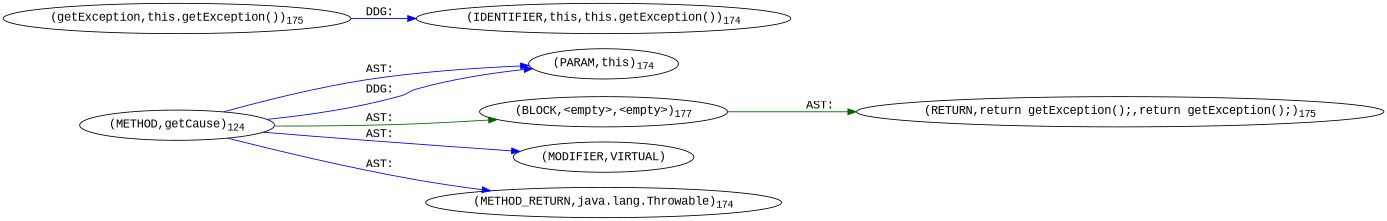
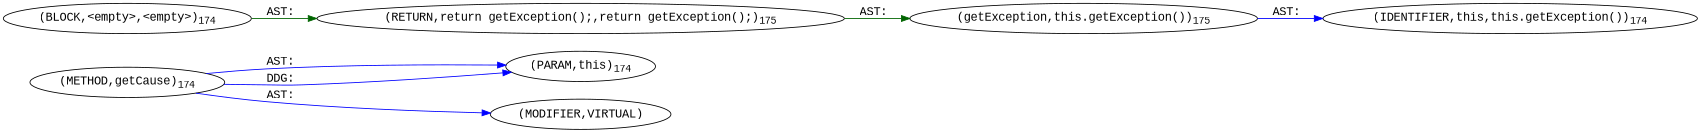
(383, 12) -> (1290, 12)
none -> (873, 18)
(683, 110) -> (207, 17)
(236, 124) -> (187, 81)
(382, 125) -> none
(604, 203) -> none
